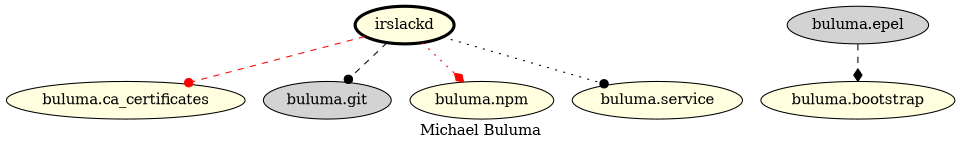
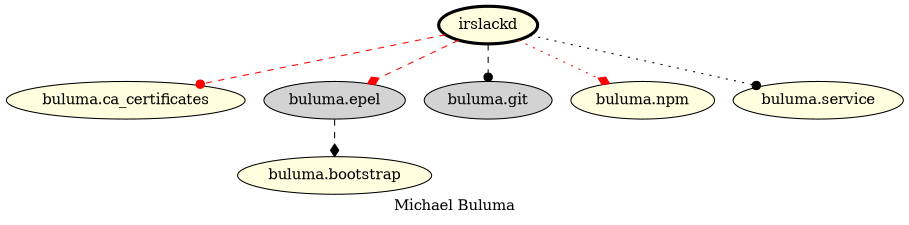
none -> (419, 59)
